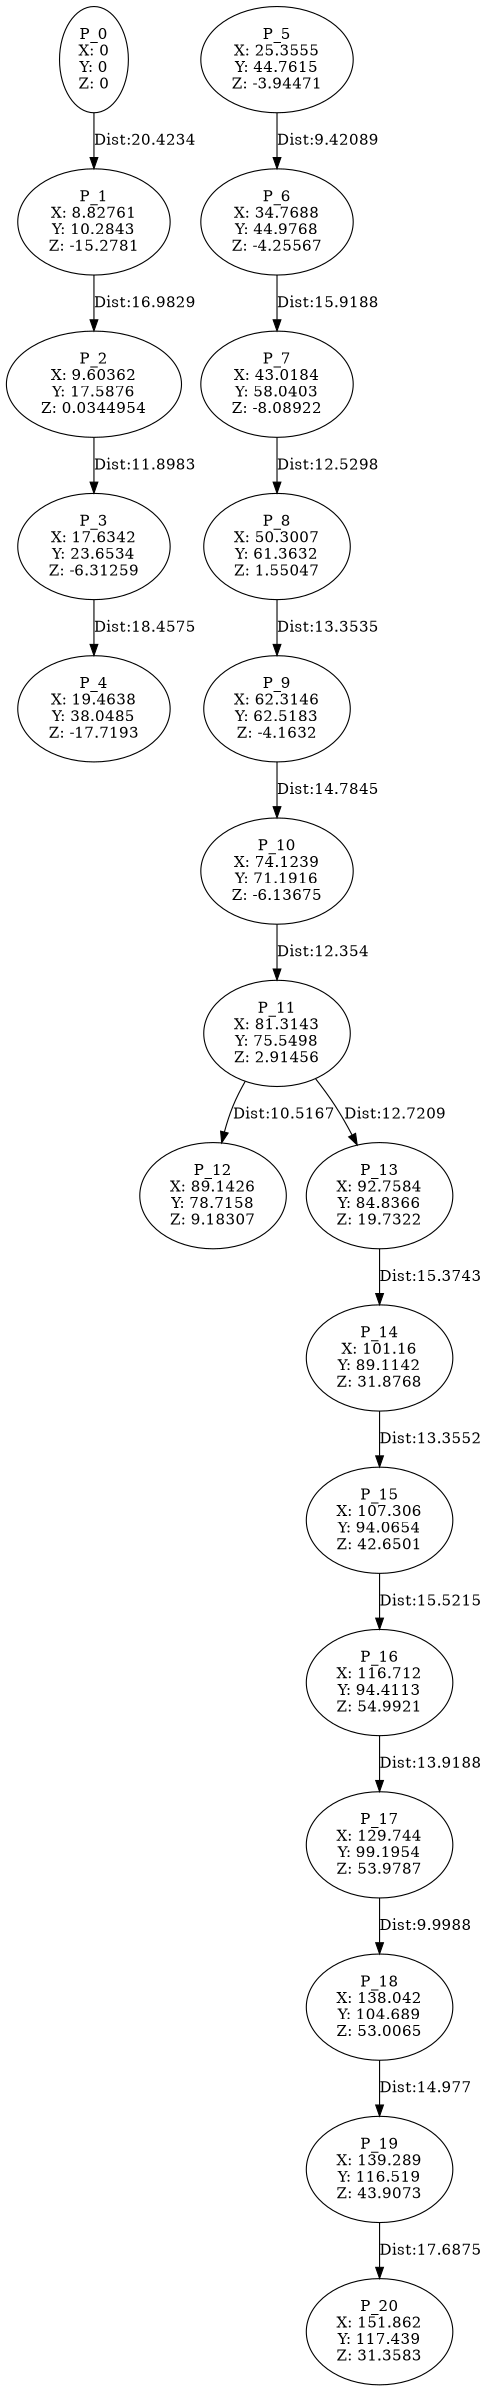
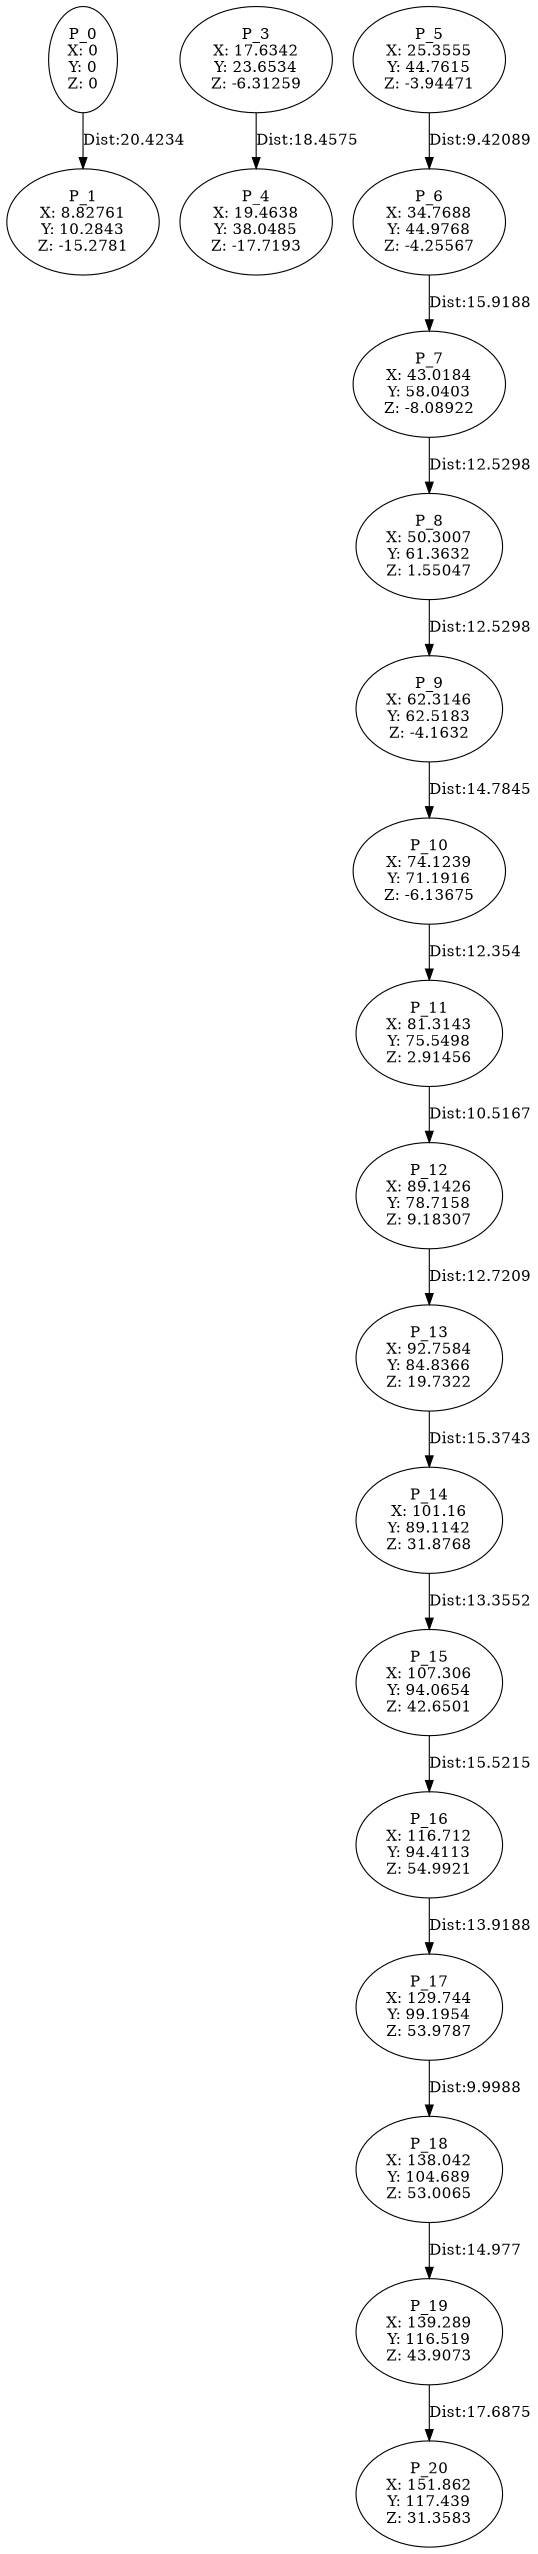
(94, 384) -> none
(328, 628) -> (481, 628)
(335, 1106) -> (429, 1271)
